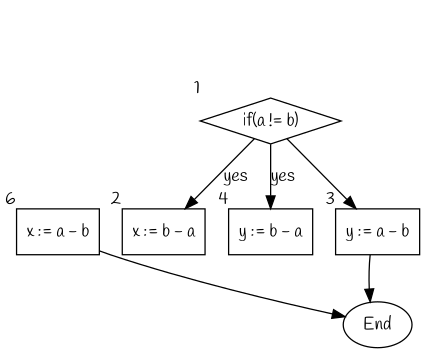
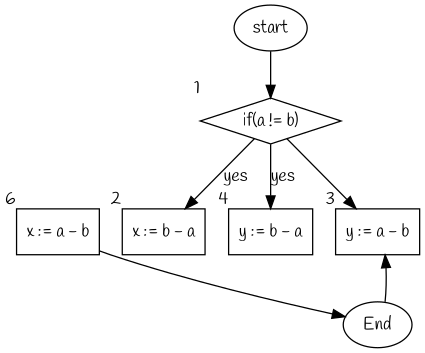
none -> (271, 28)
(369, 272) -> (386, 285)
